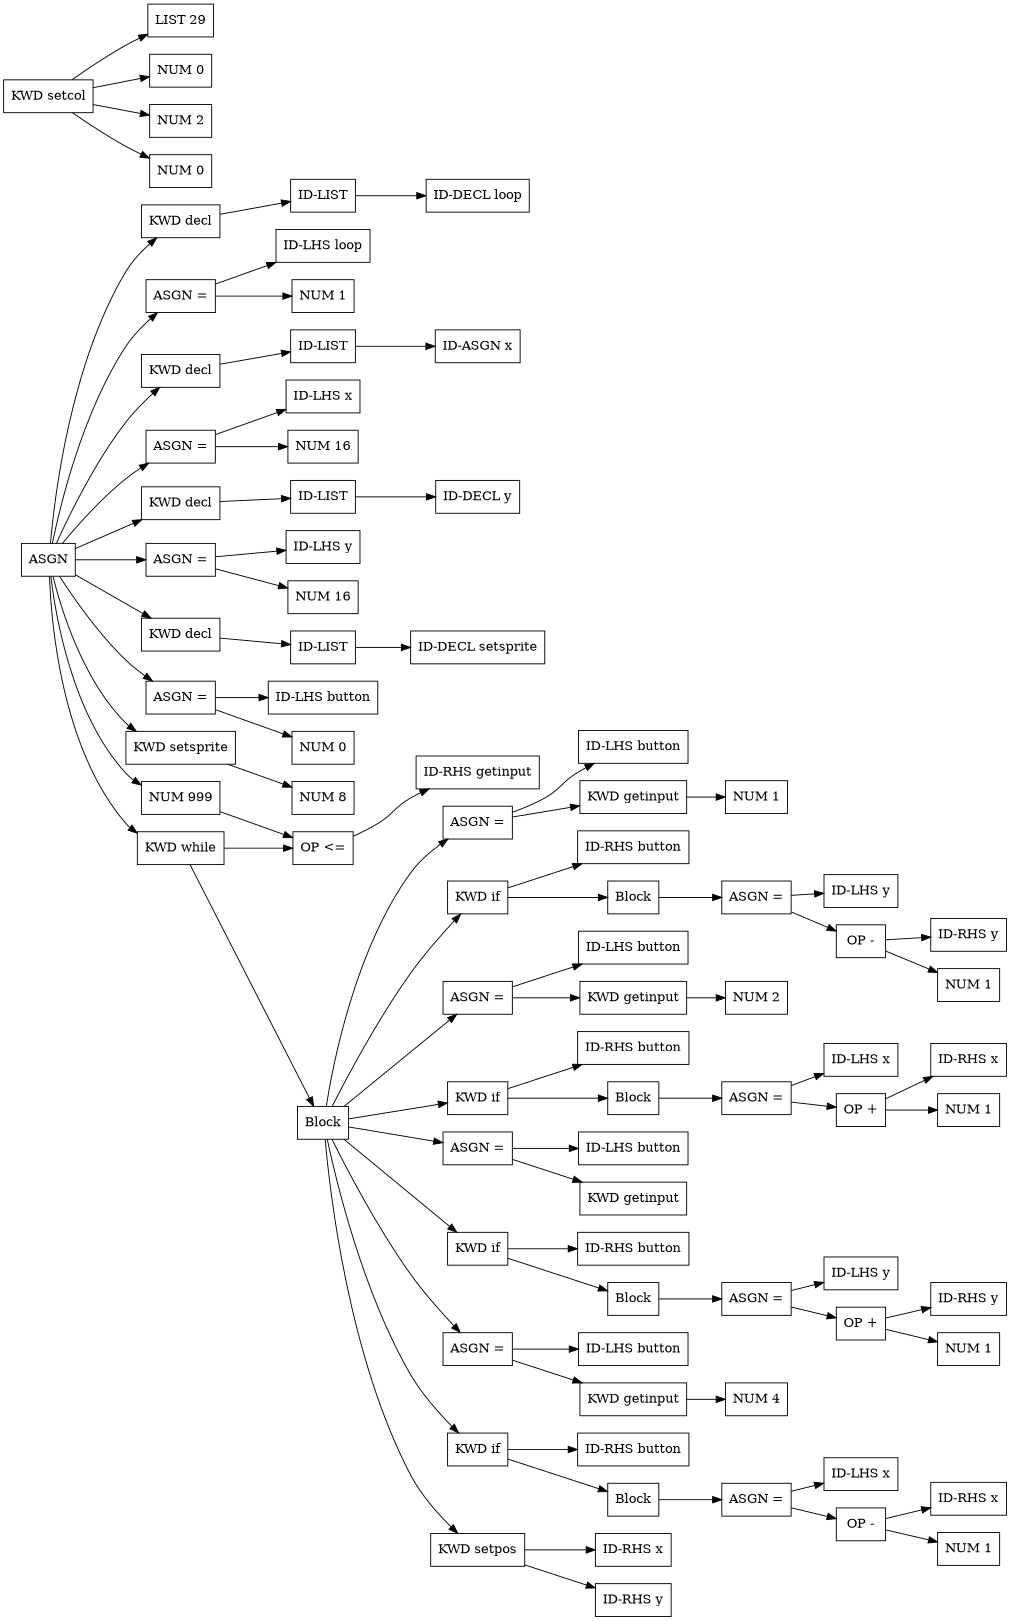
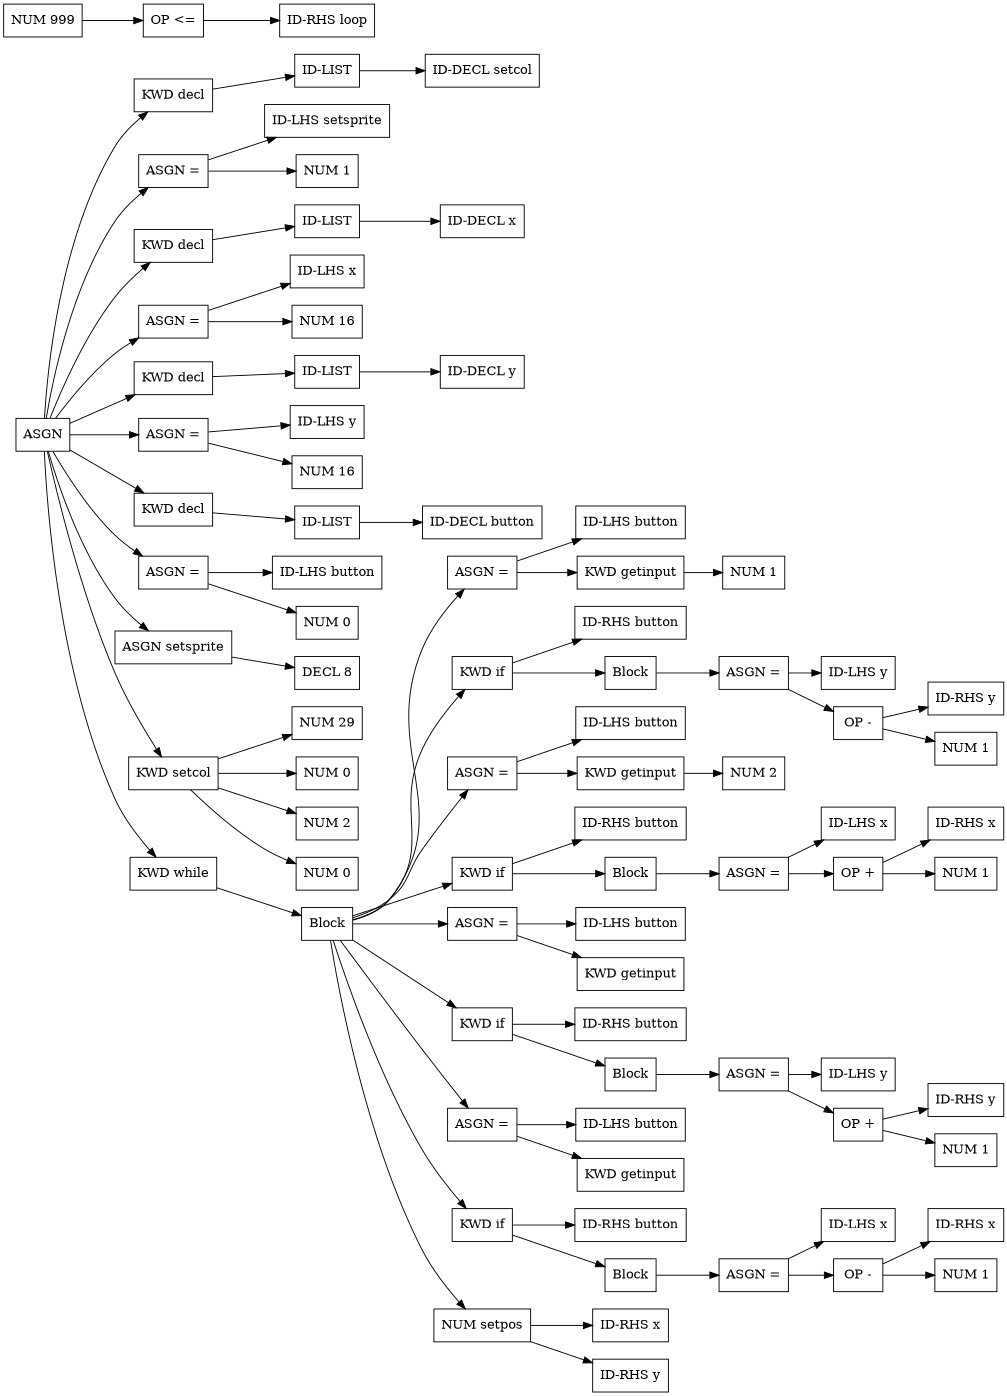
(181, 21) -> (327, 723)
(478, 196) -> (482, 71)
(323, 246) -> (327, 121)
(478, 346) -> (482, 221)
(478, 647) -> (482, 522)
(76, 685) -> (89, 605)
(181, 748) -> (173, 647)
(478, 772) -> (327, 21)
(323, 798) -> (327, 673)
(254, 848) -> none
(756, 1399) -> none
(478, 1550) -> (482, 1325)
